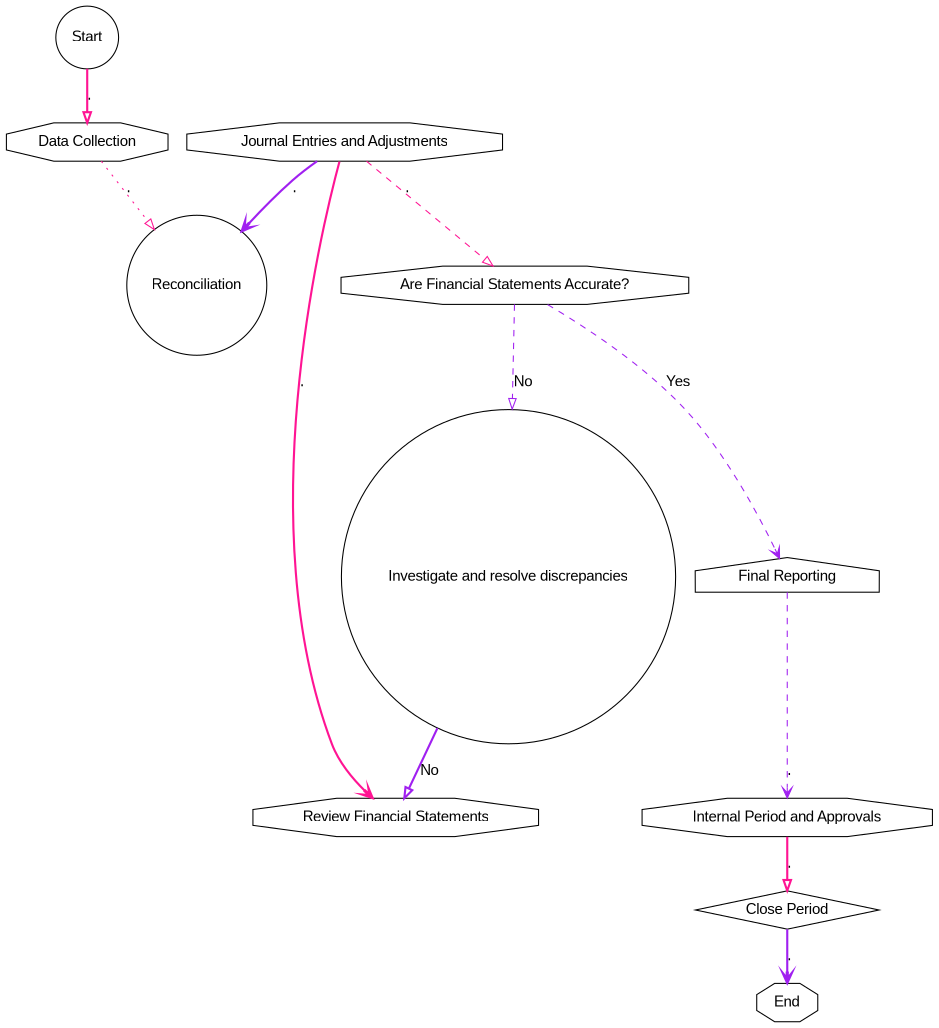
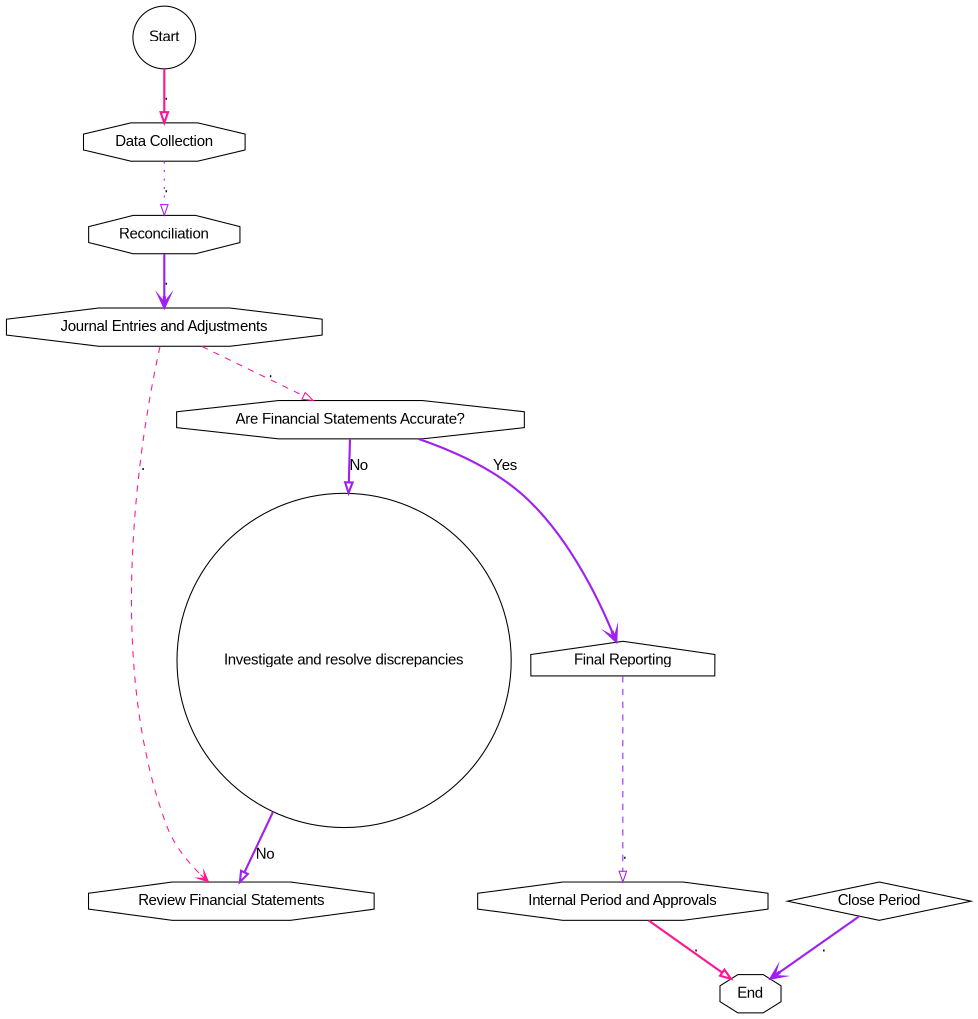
(281, 190) -> (164, 276)
(125, 191) -> (164, 183)
(197, 285) -> (164, 235)
(513, 351) -> (349, 461)
(683, 407) -> (539, 511)
(293, 482) -> (132, 617)
(787, 690) -> (623, 774)
(787, 858) -> (685, 947)
